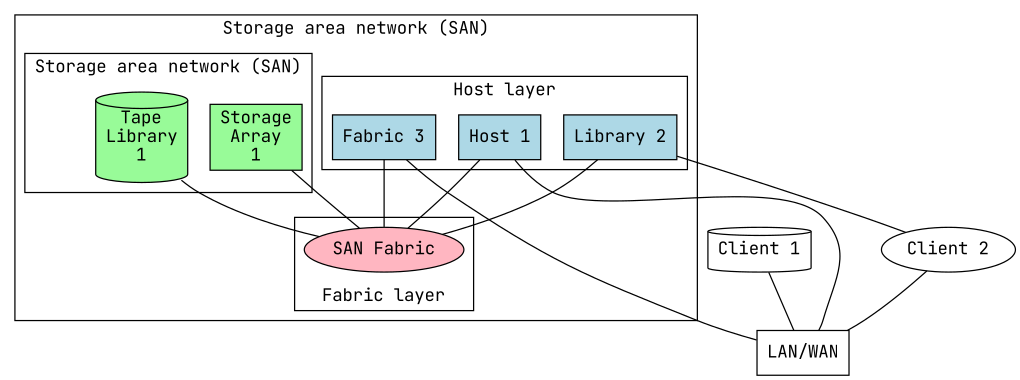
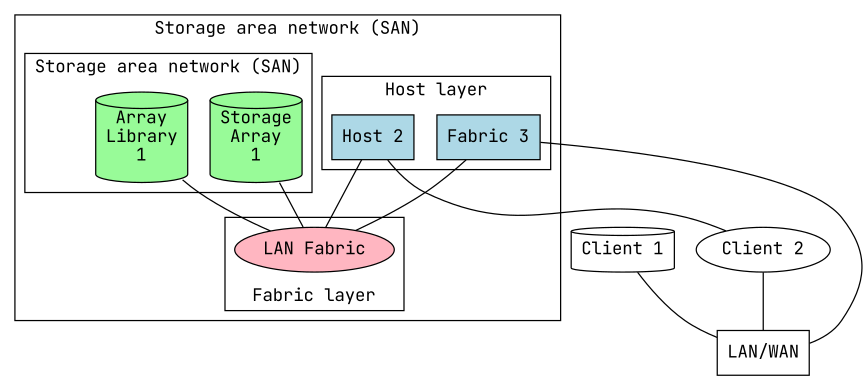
(142, 137) -> (142, 137)
(256, 137) -> (256, 137)
(500, 137) -> none
(620, 137) -> (373, 137)
(384, 250) -> (314, 250)
